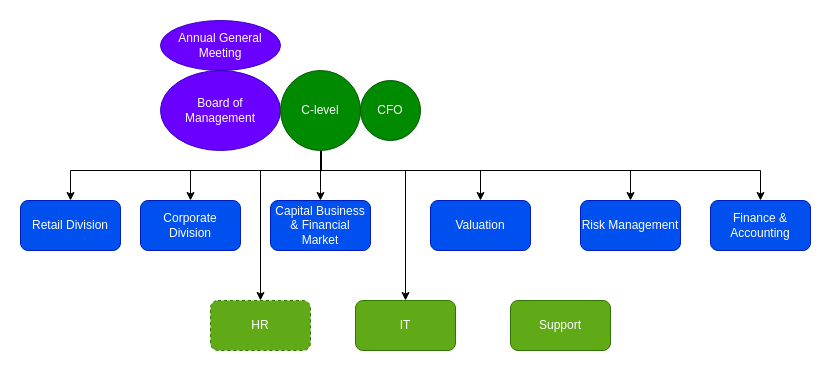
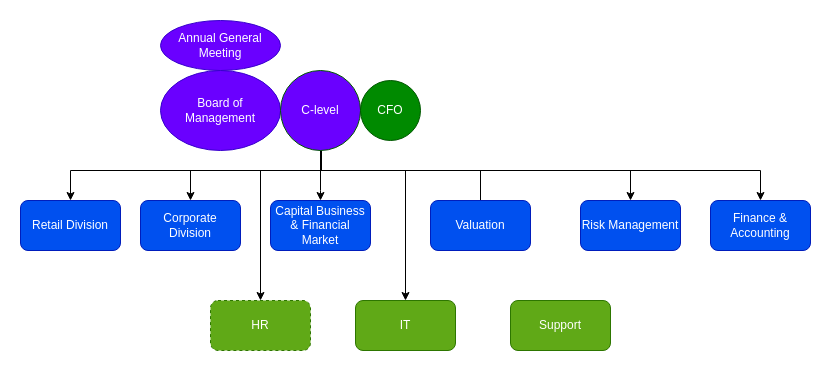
(321, 111) -> (321, 111)
(481, 192) -> (481, 195)
